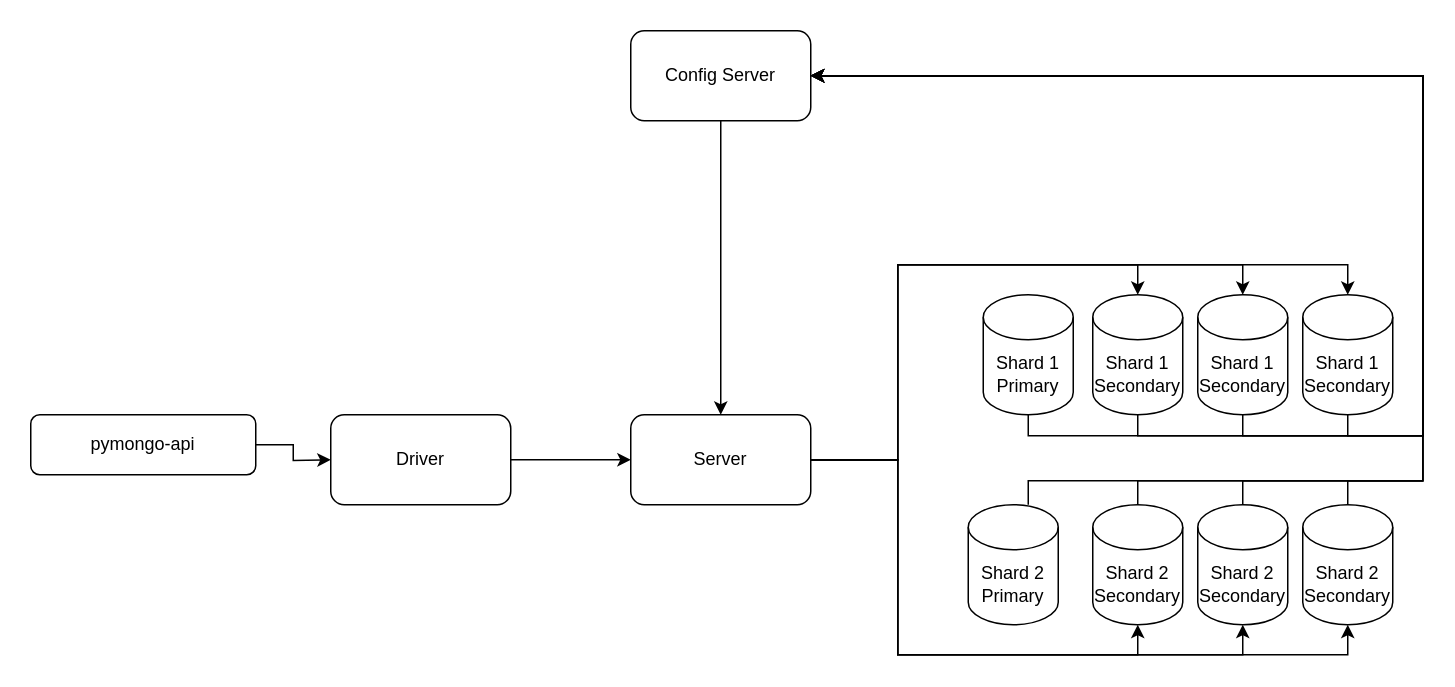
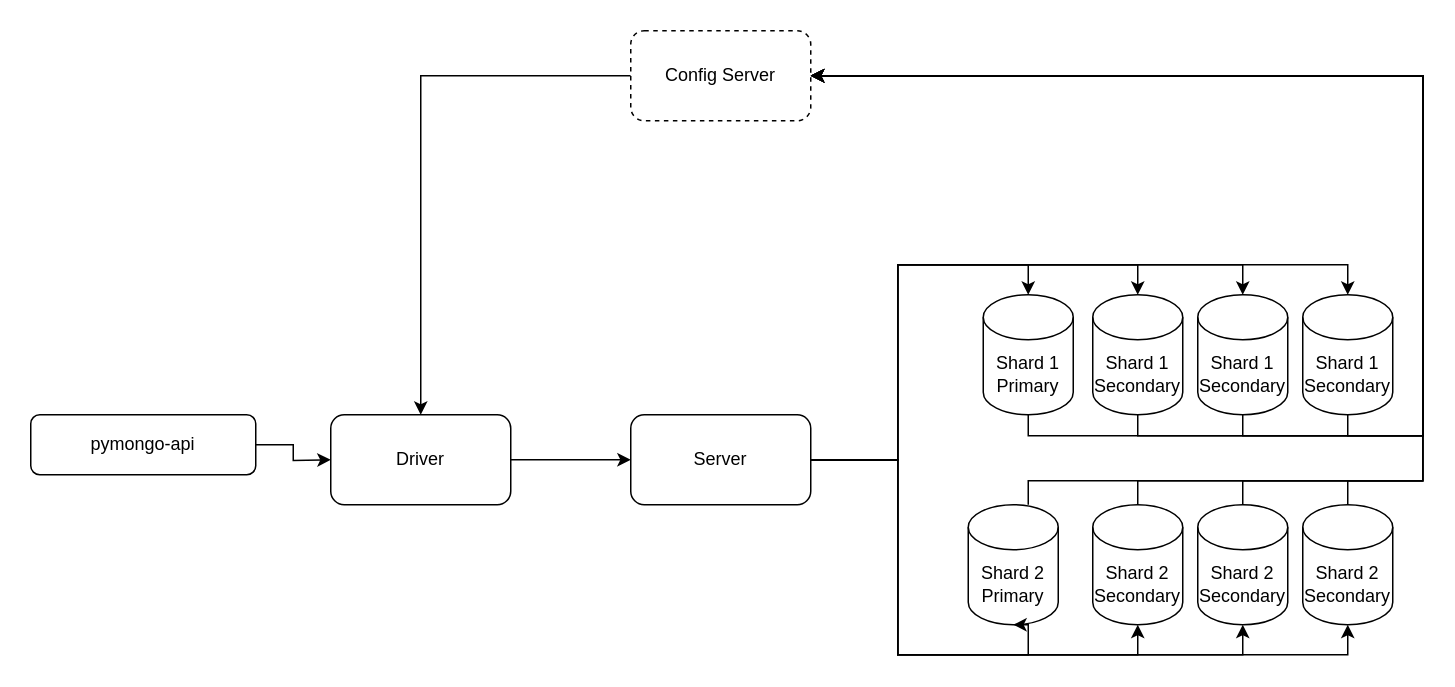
(721, 76) -> (721, 76)
(721, 263) -> (421, 135)
none -> (1028, 276)
none -> (1028, 636)
